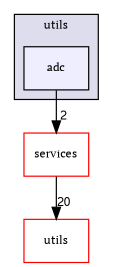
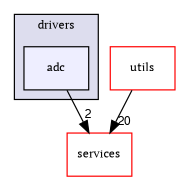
(56, 26) -> (56, 26)
(56, 192) -> (124, 106)
